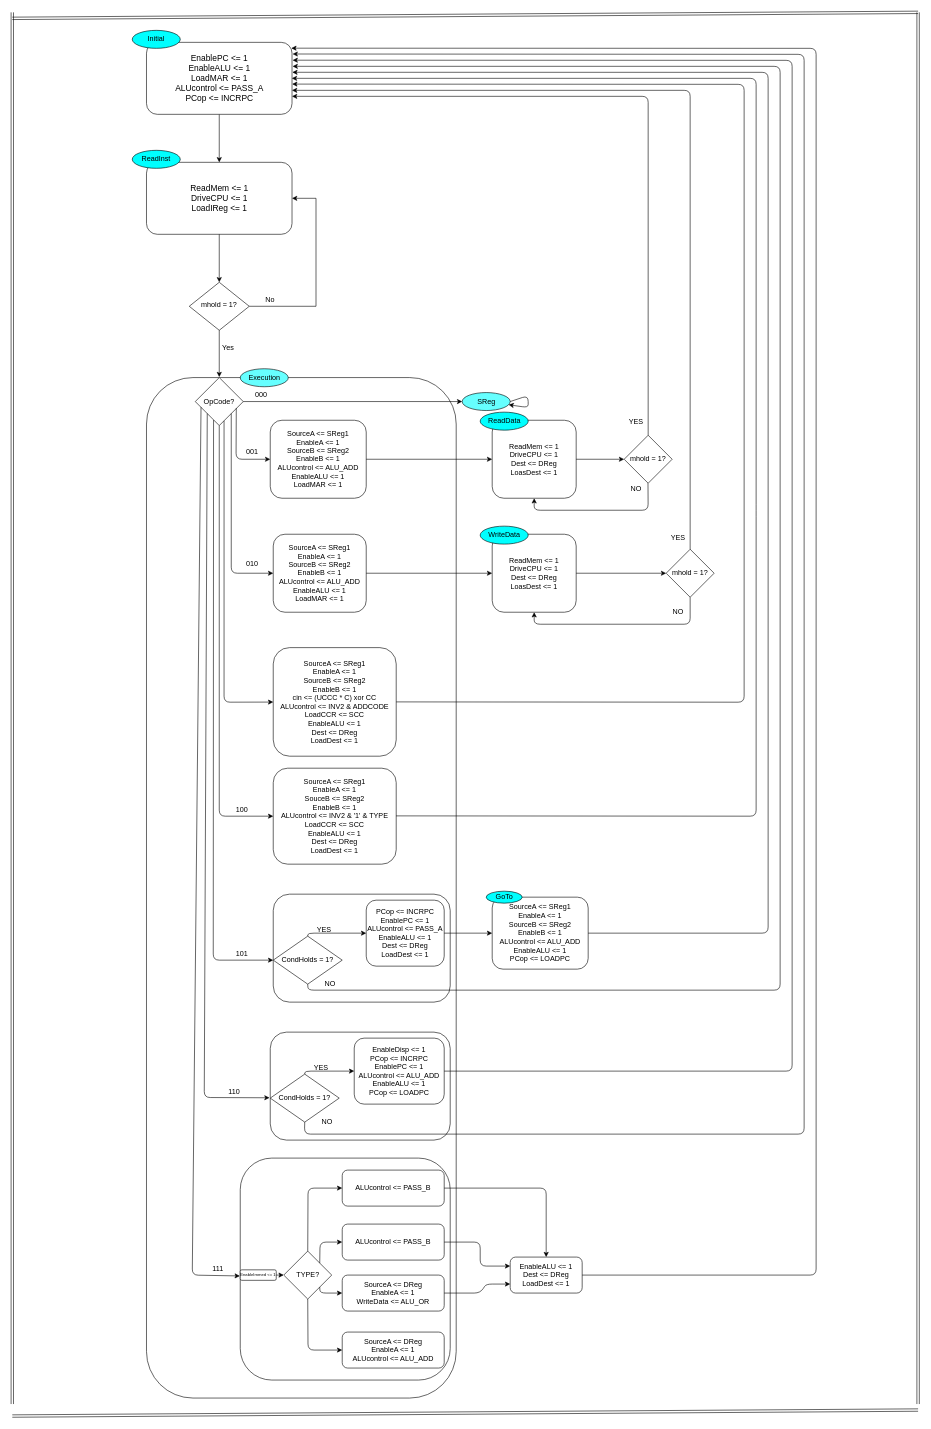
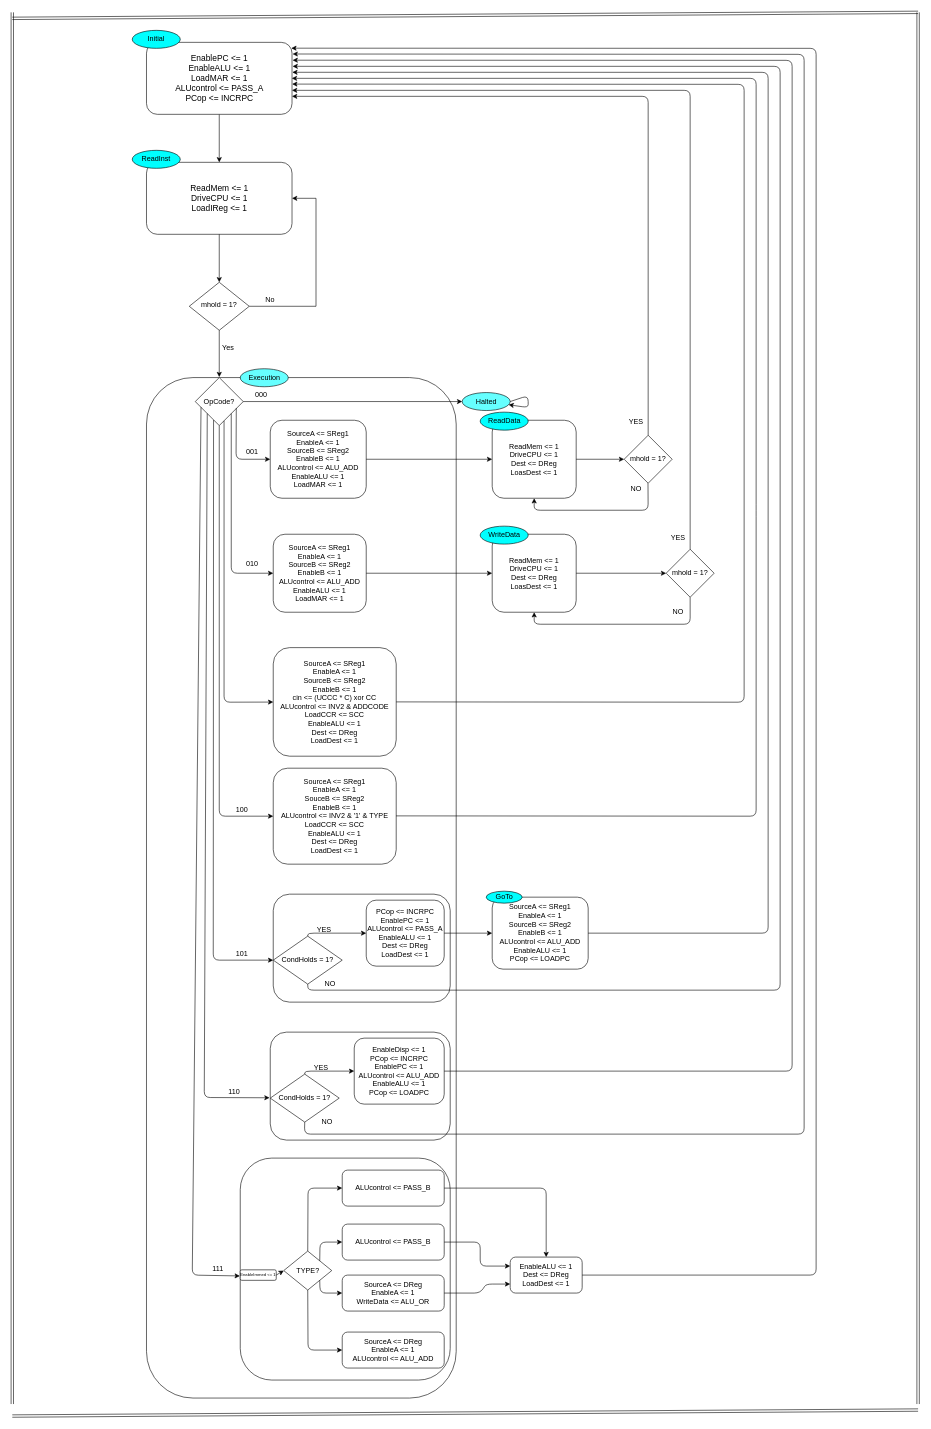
(487, 402) -> (487, 402)
(308, 1275) -> (308, 1271)
